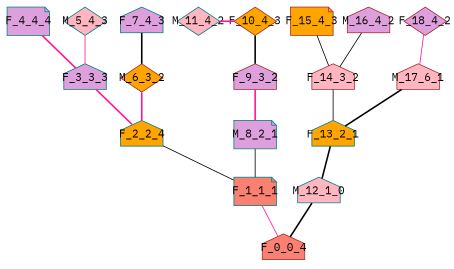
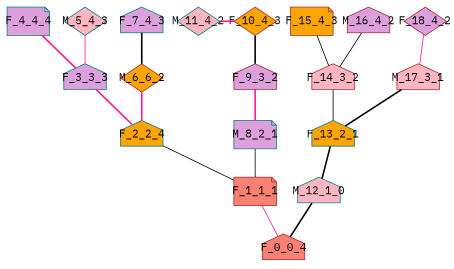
(142, 78) -> (142, 78)
(418, 78) -> (418, 78)
(255, 191) -> (255, 191)
